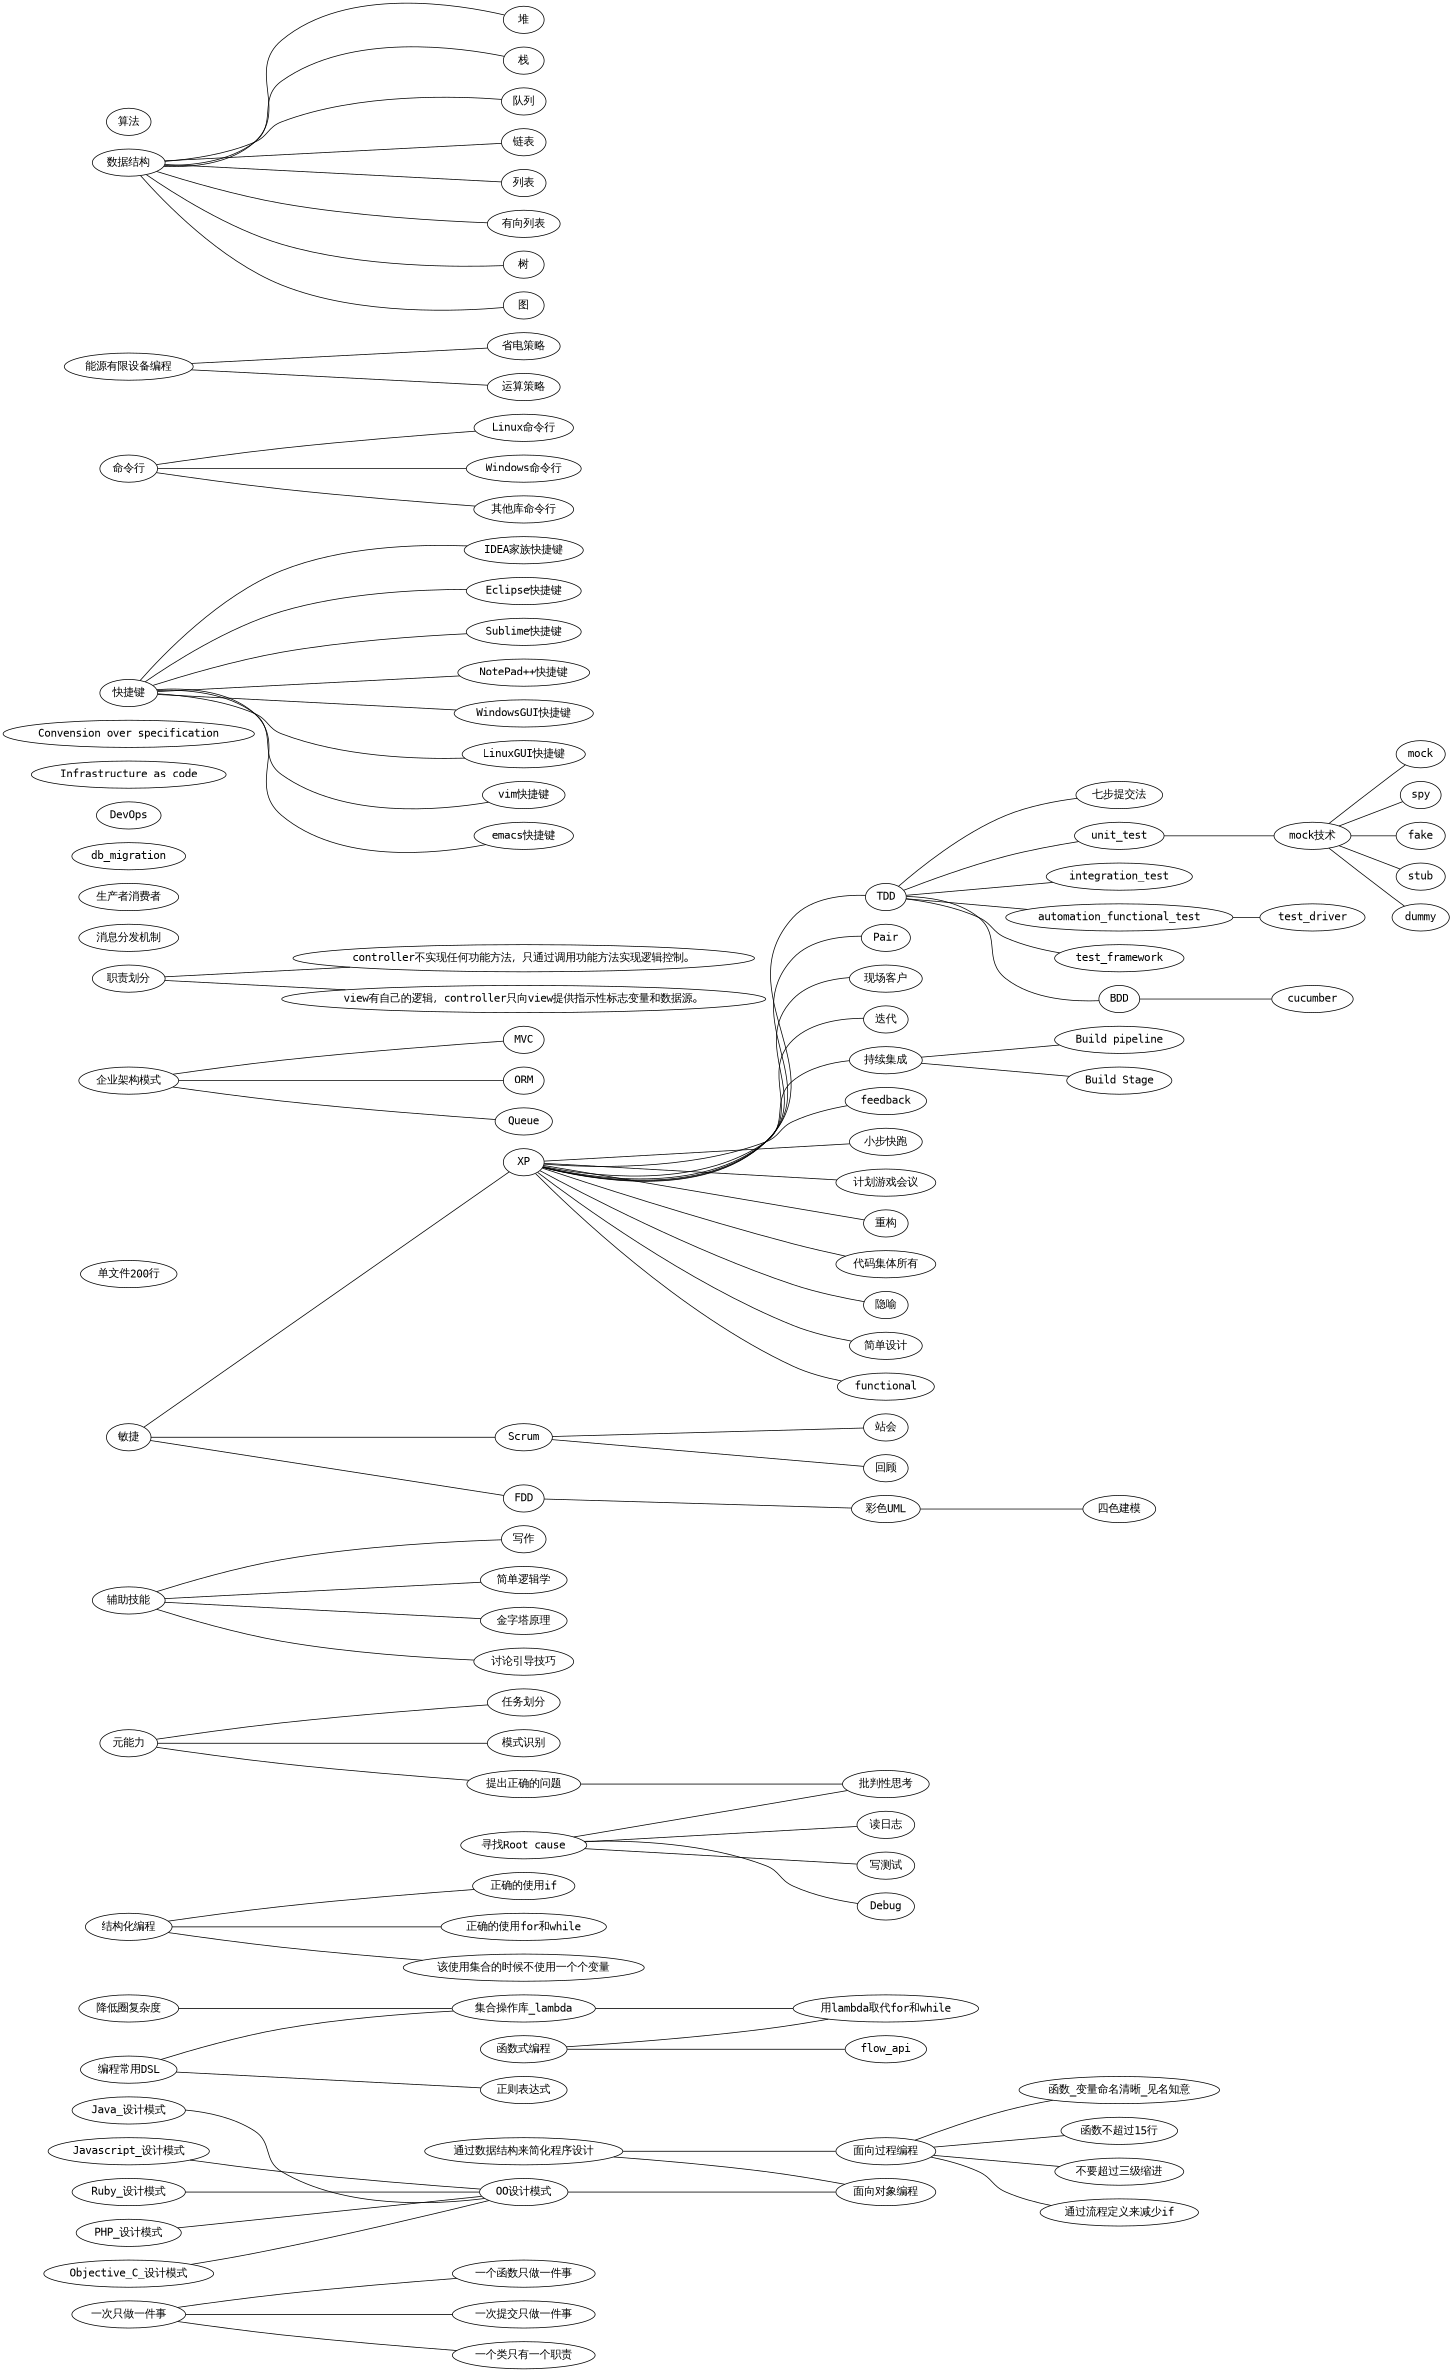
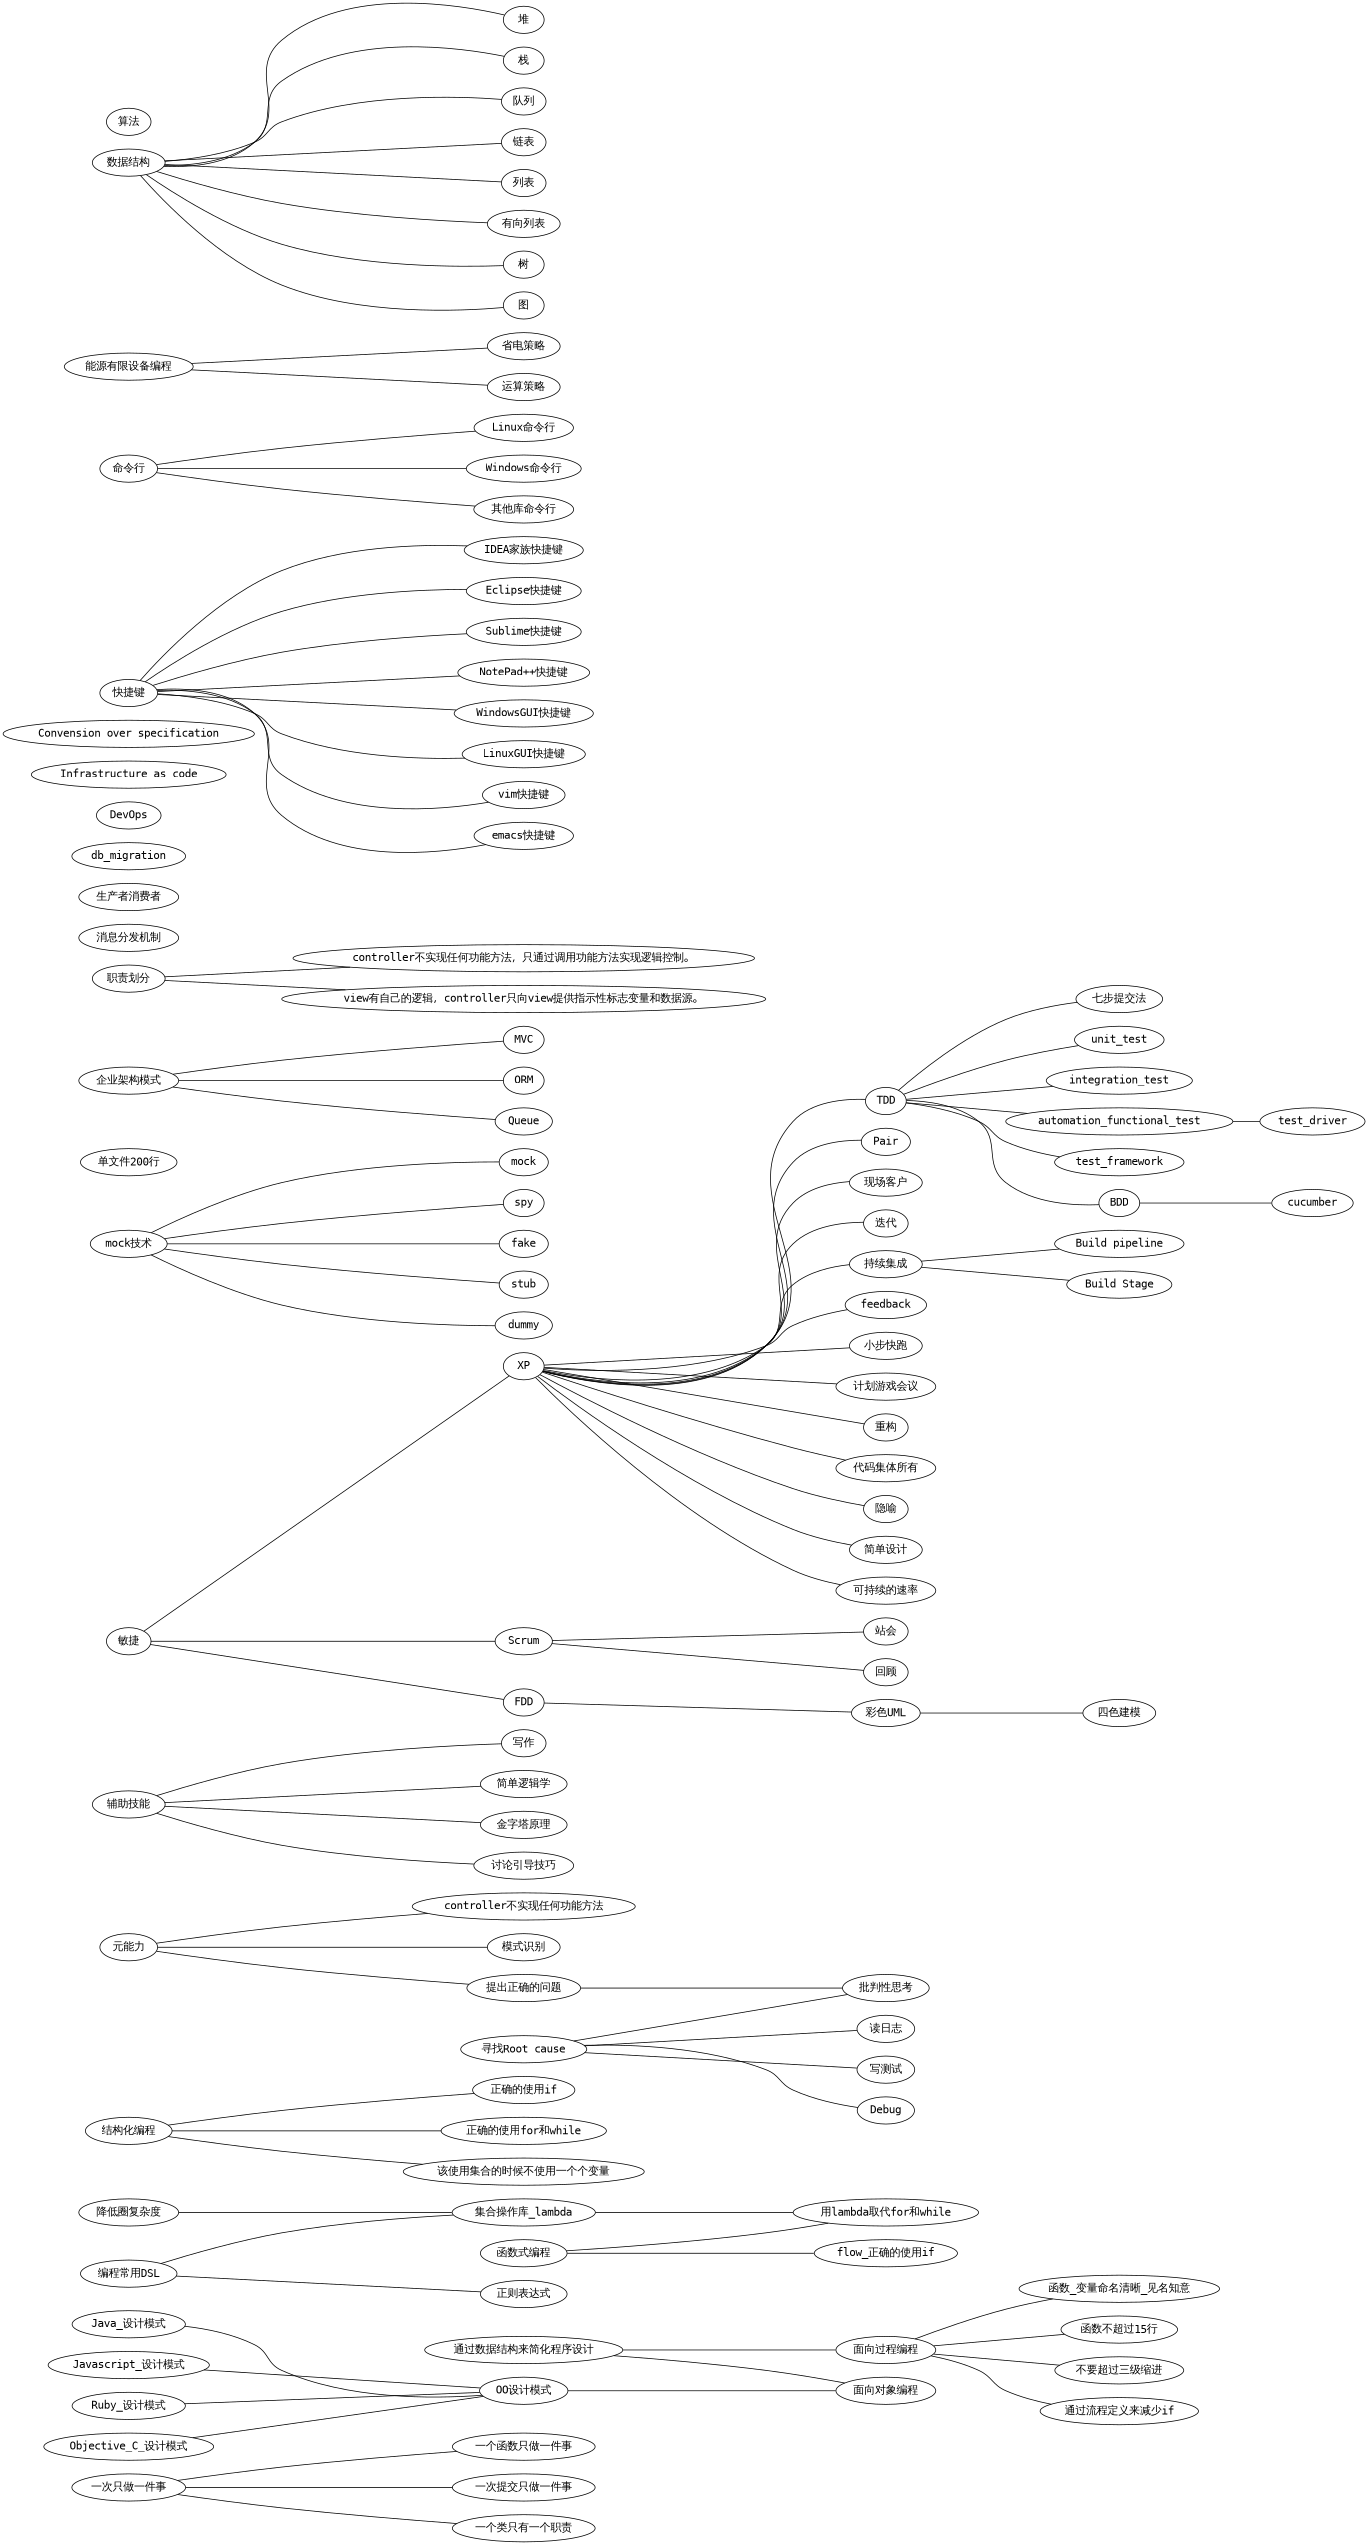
(1219, 836) -> none
(886, 1387) -> (886, 1591)
(524, 1702) -> (524, 1906)
(886, 2049) -> (886, 2253)
(129, 2233) -> none
